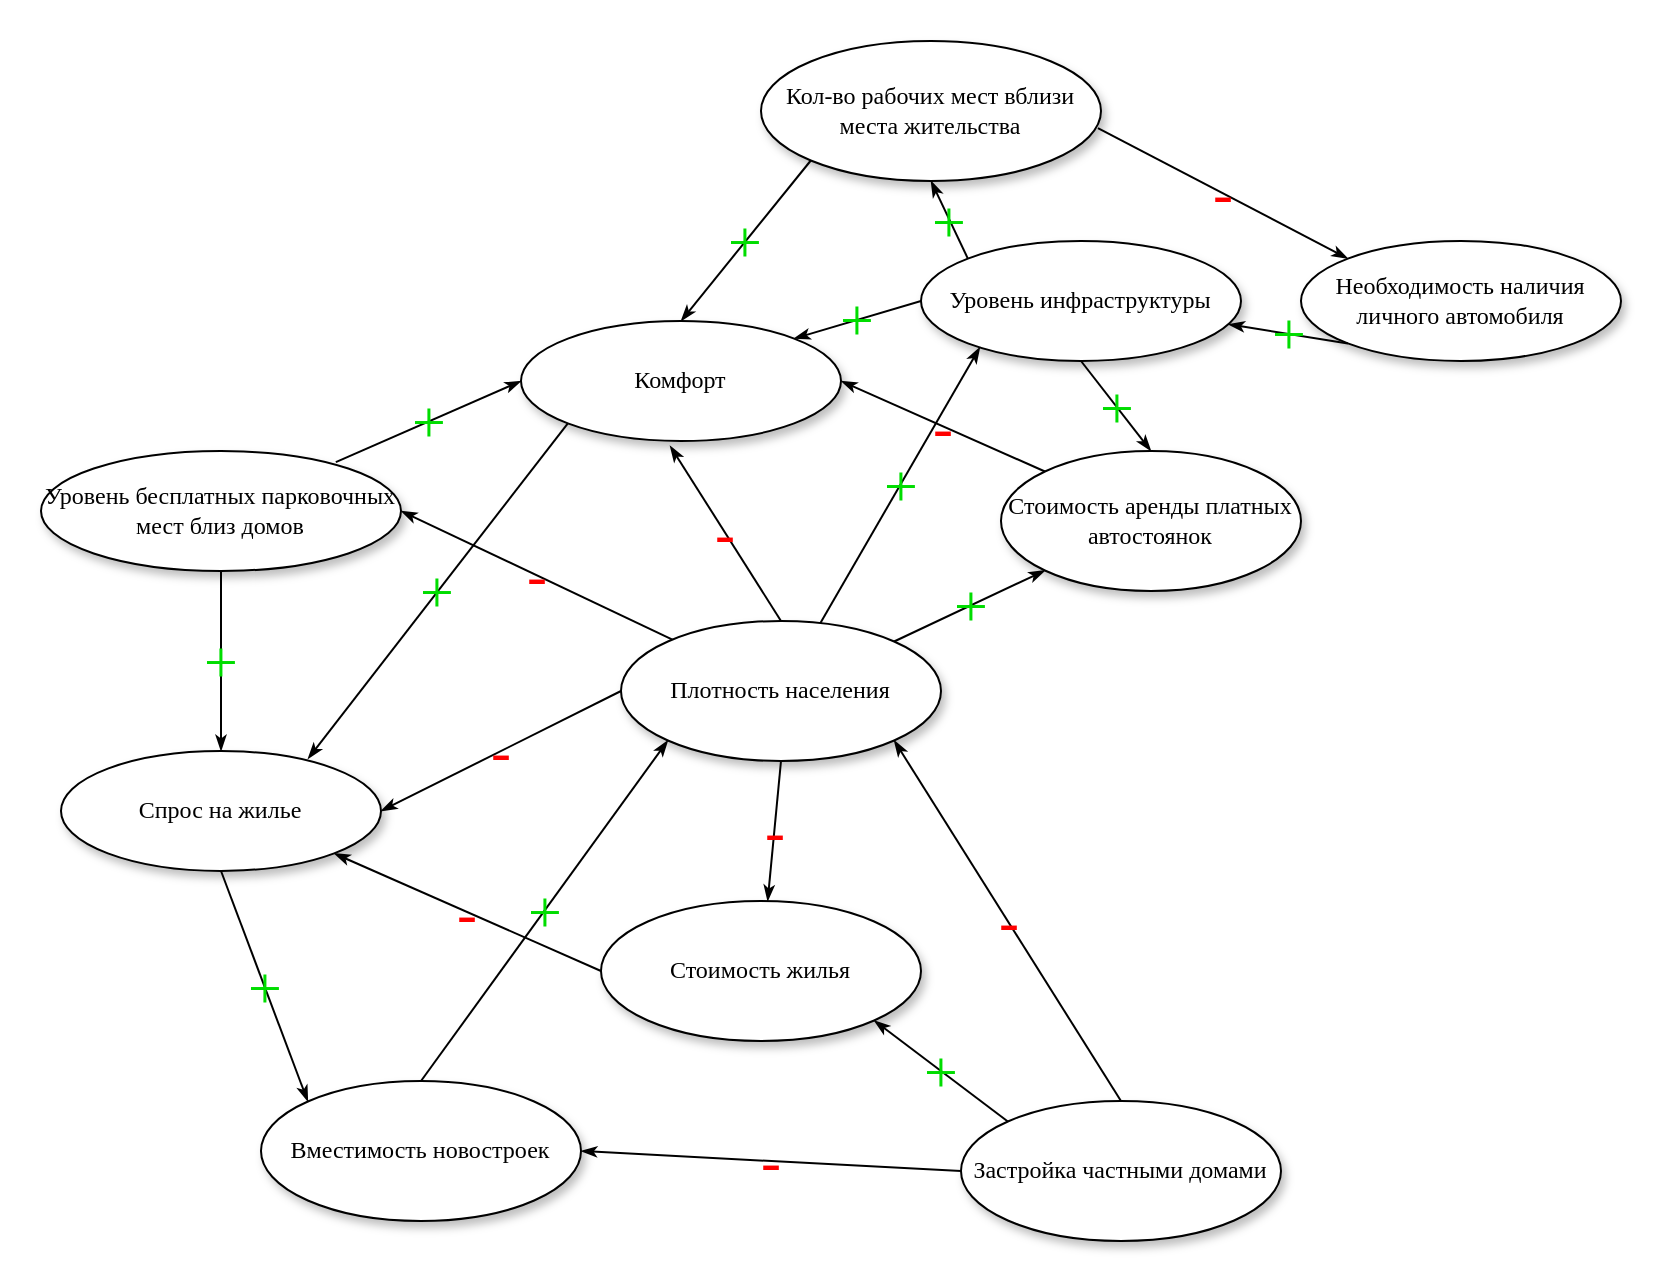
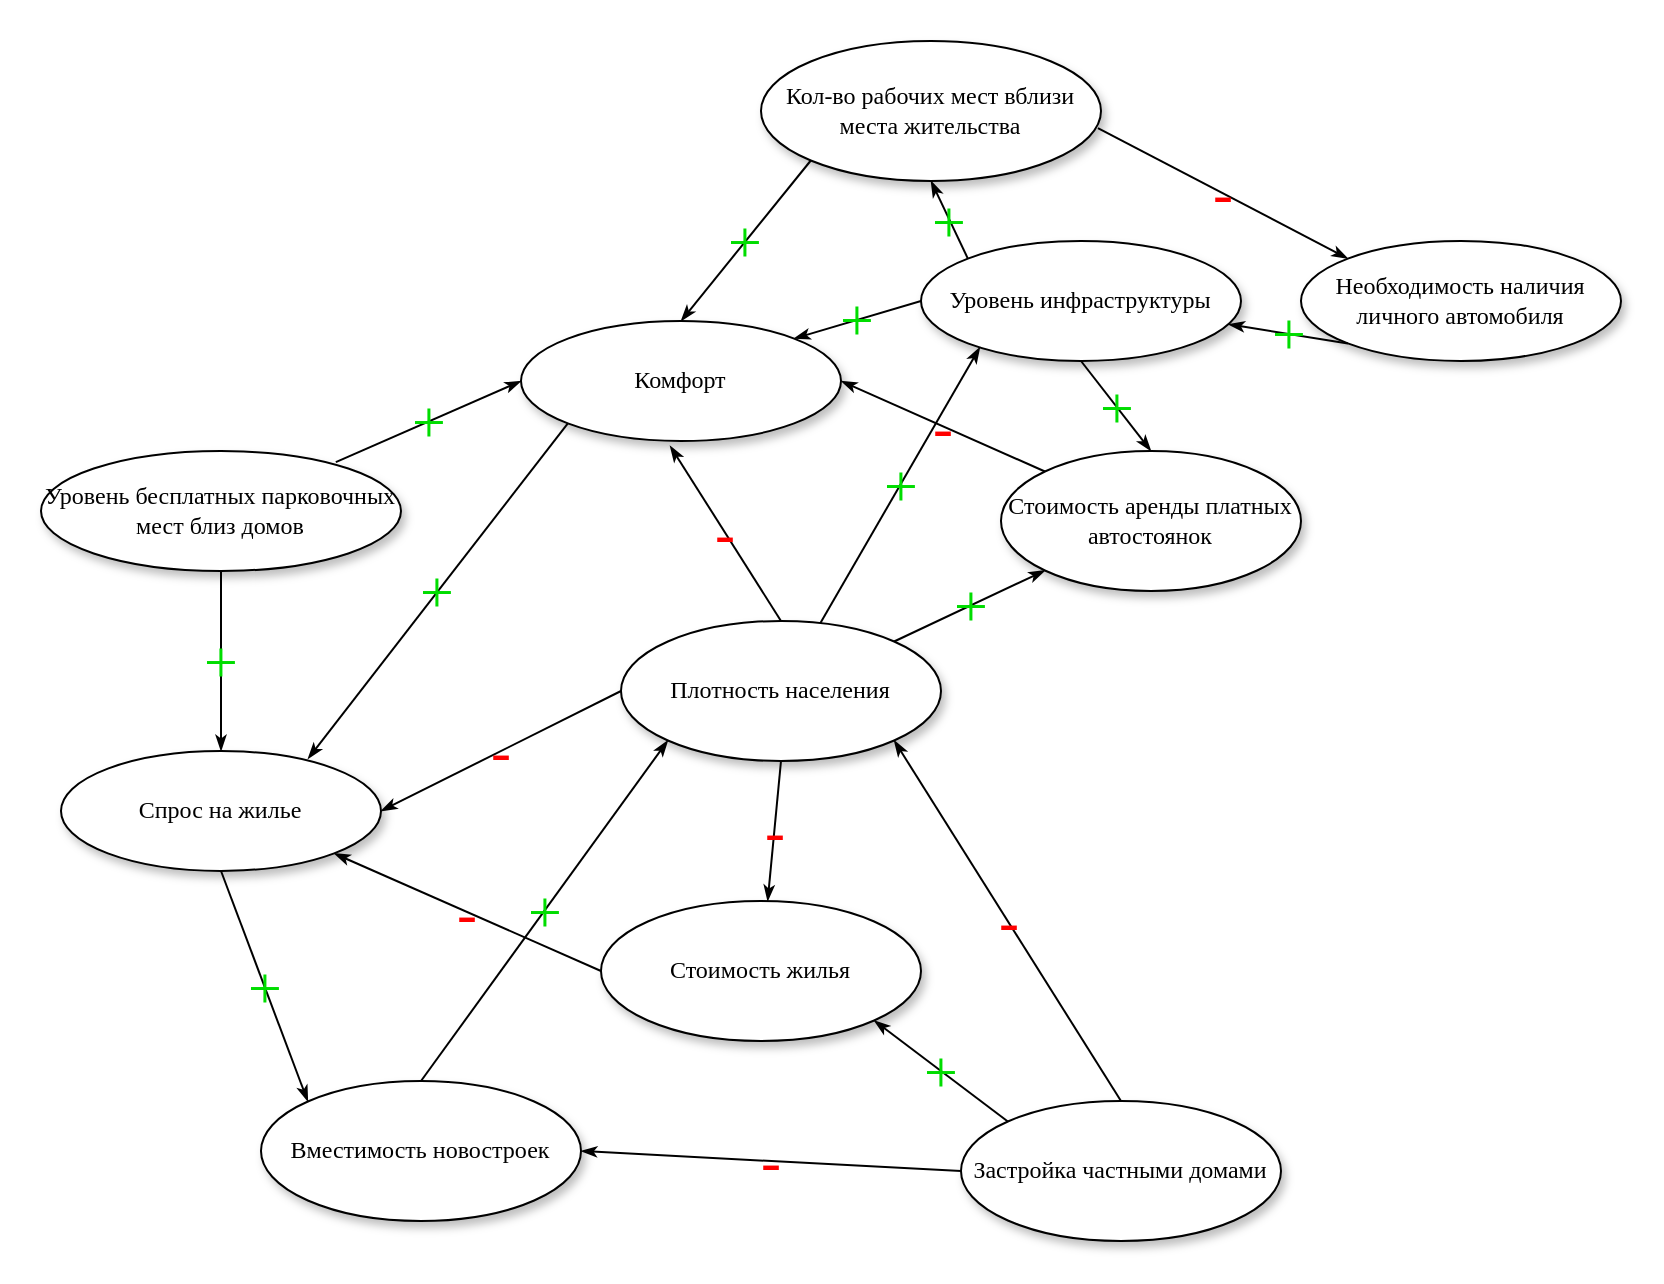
(542, 578) -> none
